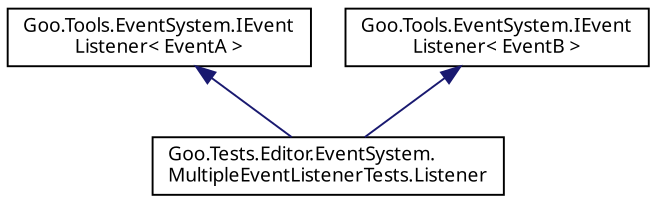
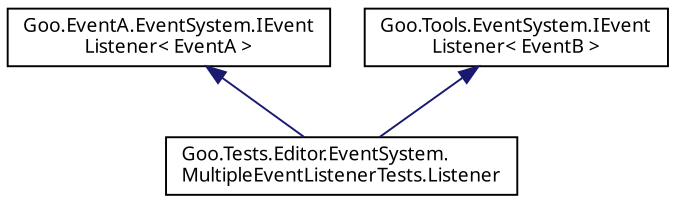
(159, 37) -> (169, 37)
